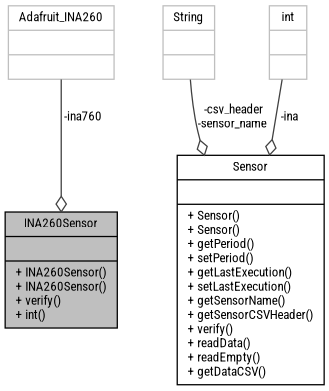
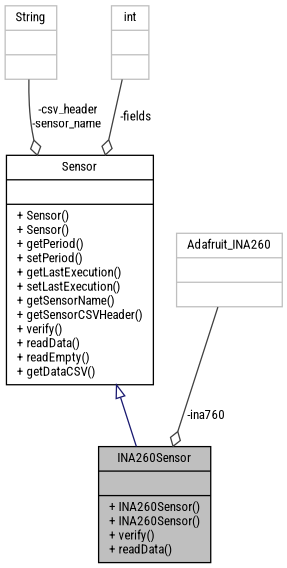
(288, 117) -> (135, 117)
(31, 315) -> (140, 550)
none -> (128, 422)
